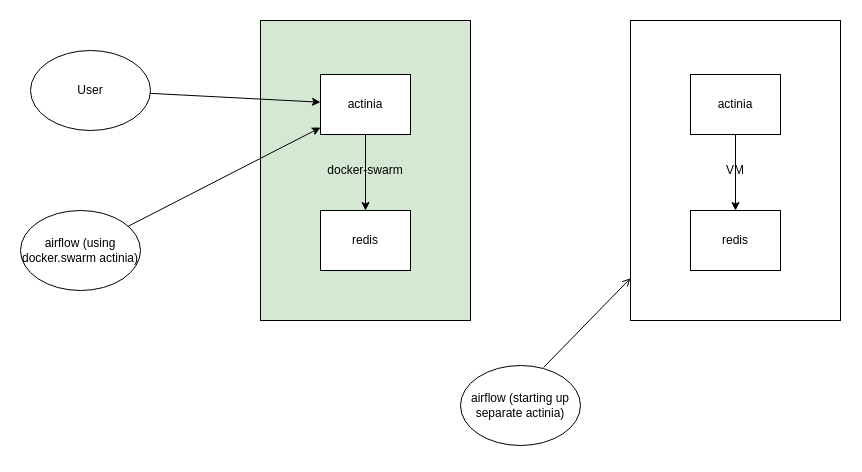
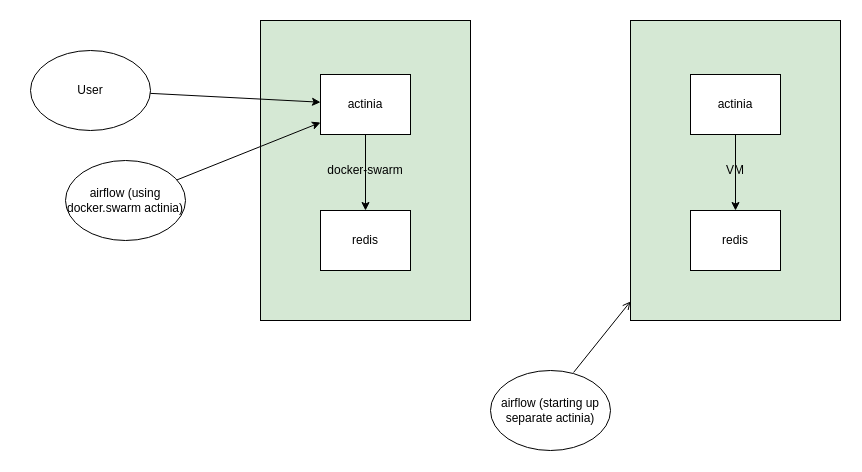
(736, 171) -> (736, 171)
(81, 251) -> (126, 201)
(521, 406) -> (551, 411)
